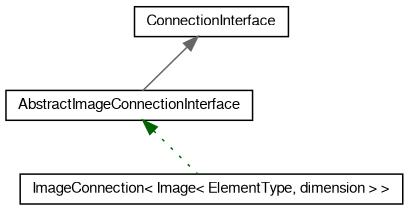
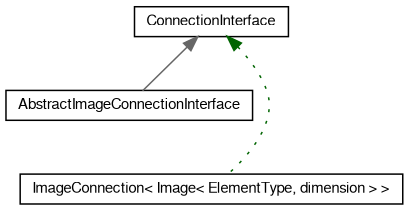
(176, 153) -> (268, 113)
